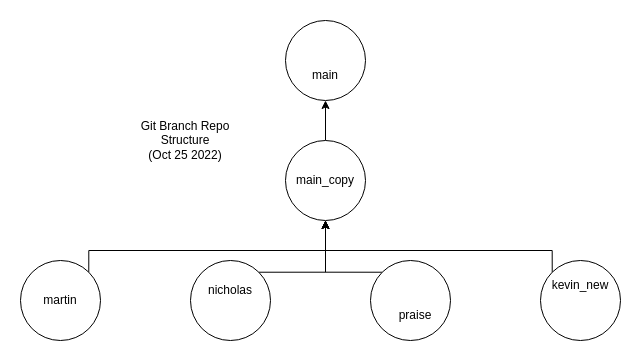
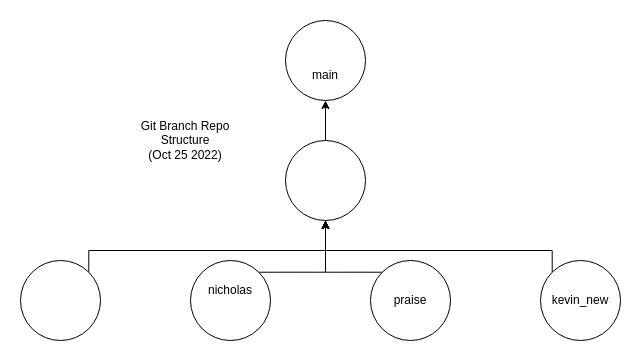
(326, 181) -> none
(581, 286) -> (581, 301)
(61, 301) -> none
(416, 316) -> (411, 301)
